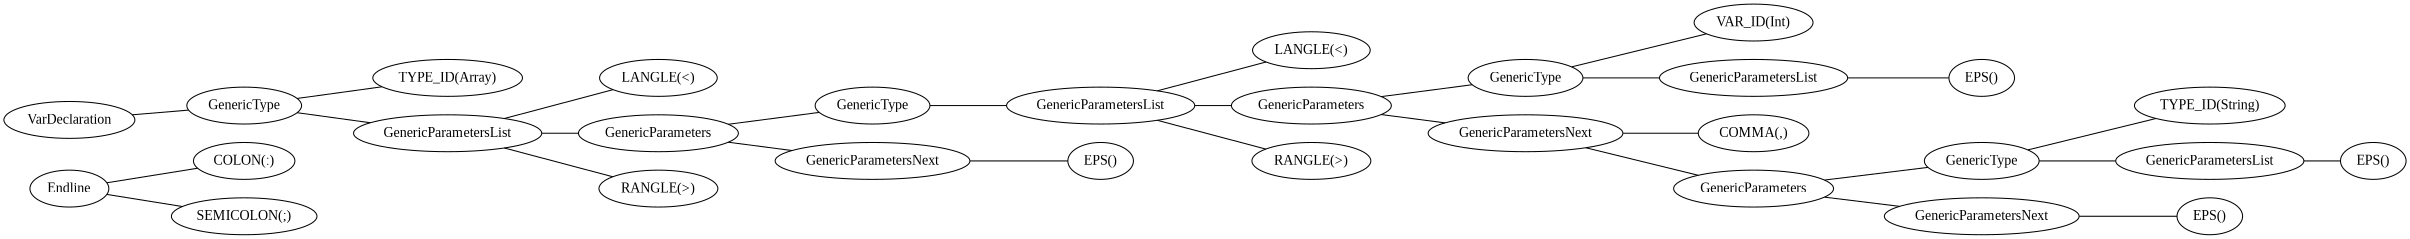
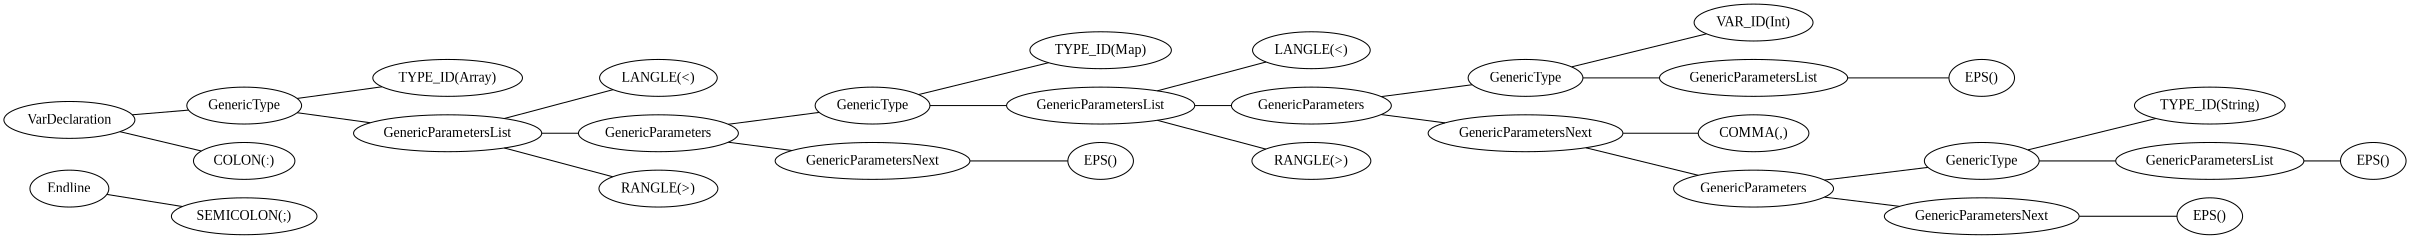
none -> (1101, 50)
(152, 175) -> (161, 141)
